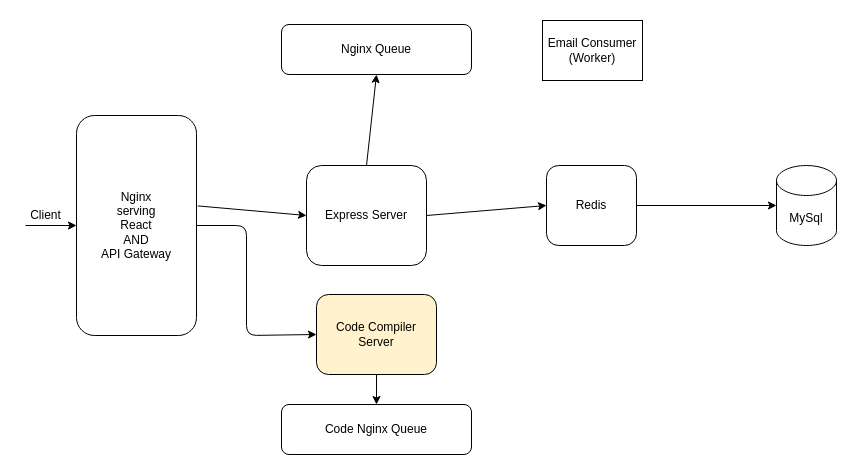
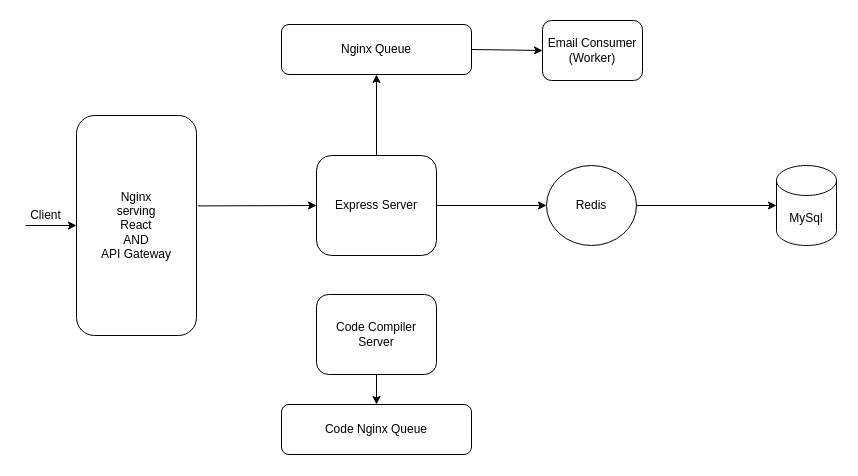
none -> (504, 50)
(593, 51) -> (593, 51)
(592, 206) -> (592, 206)
(367, 216) -> (377, 206)
(247, 287) -> none
(377, 335) -> (377, 335)
